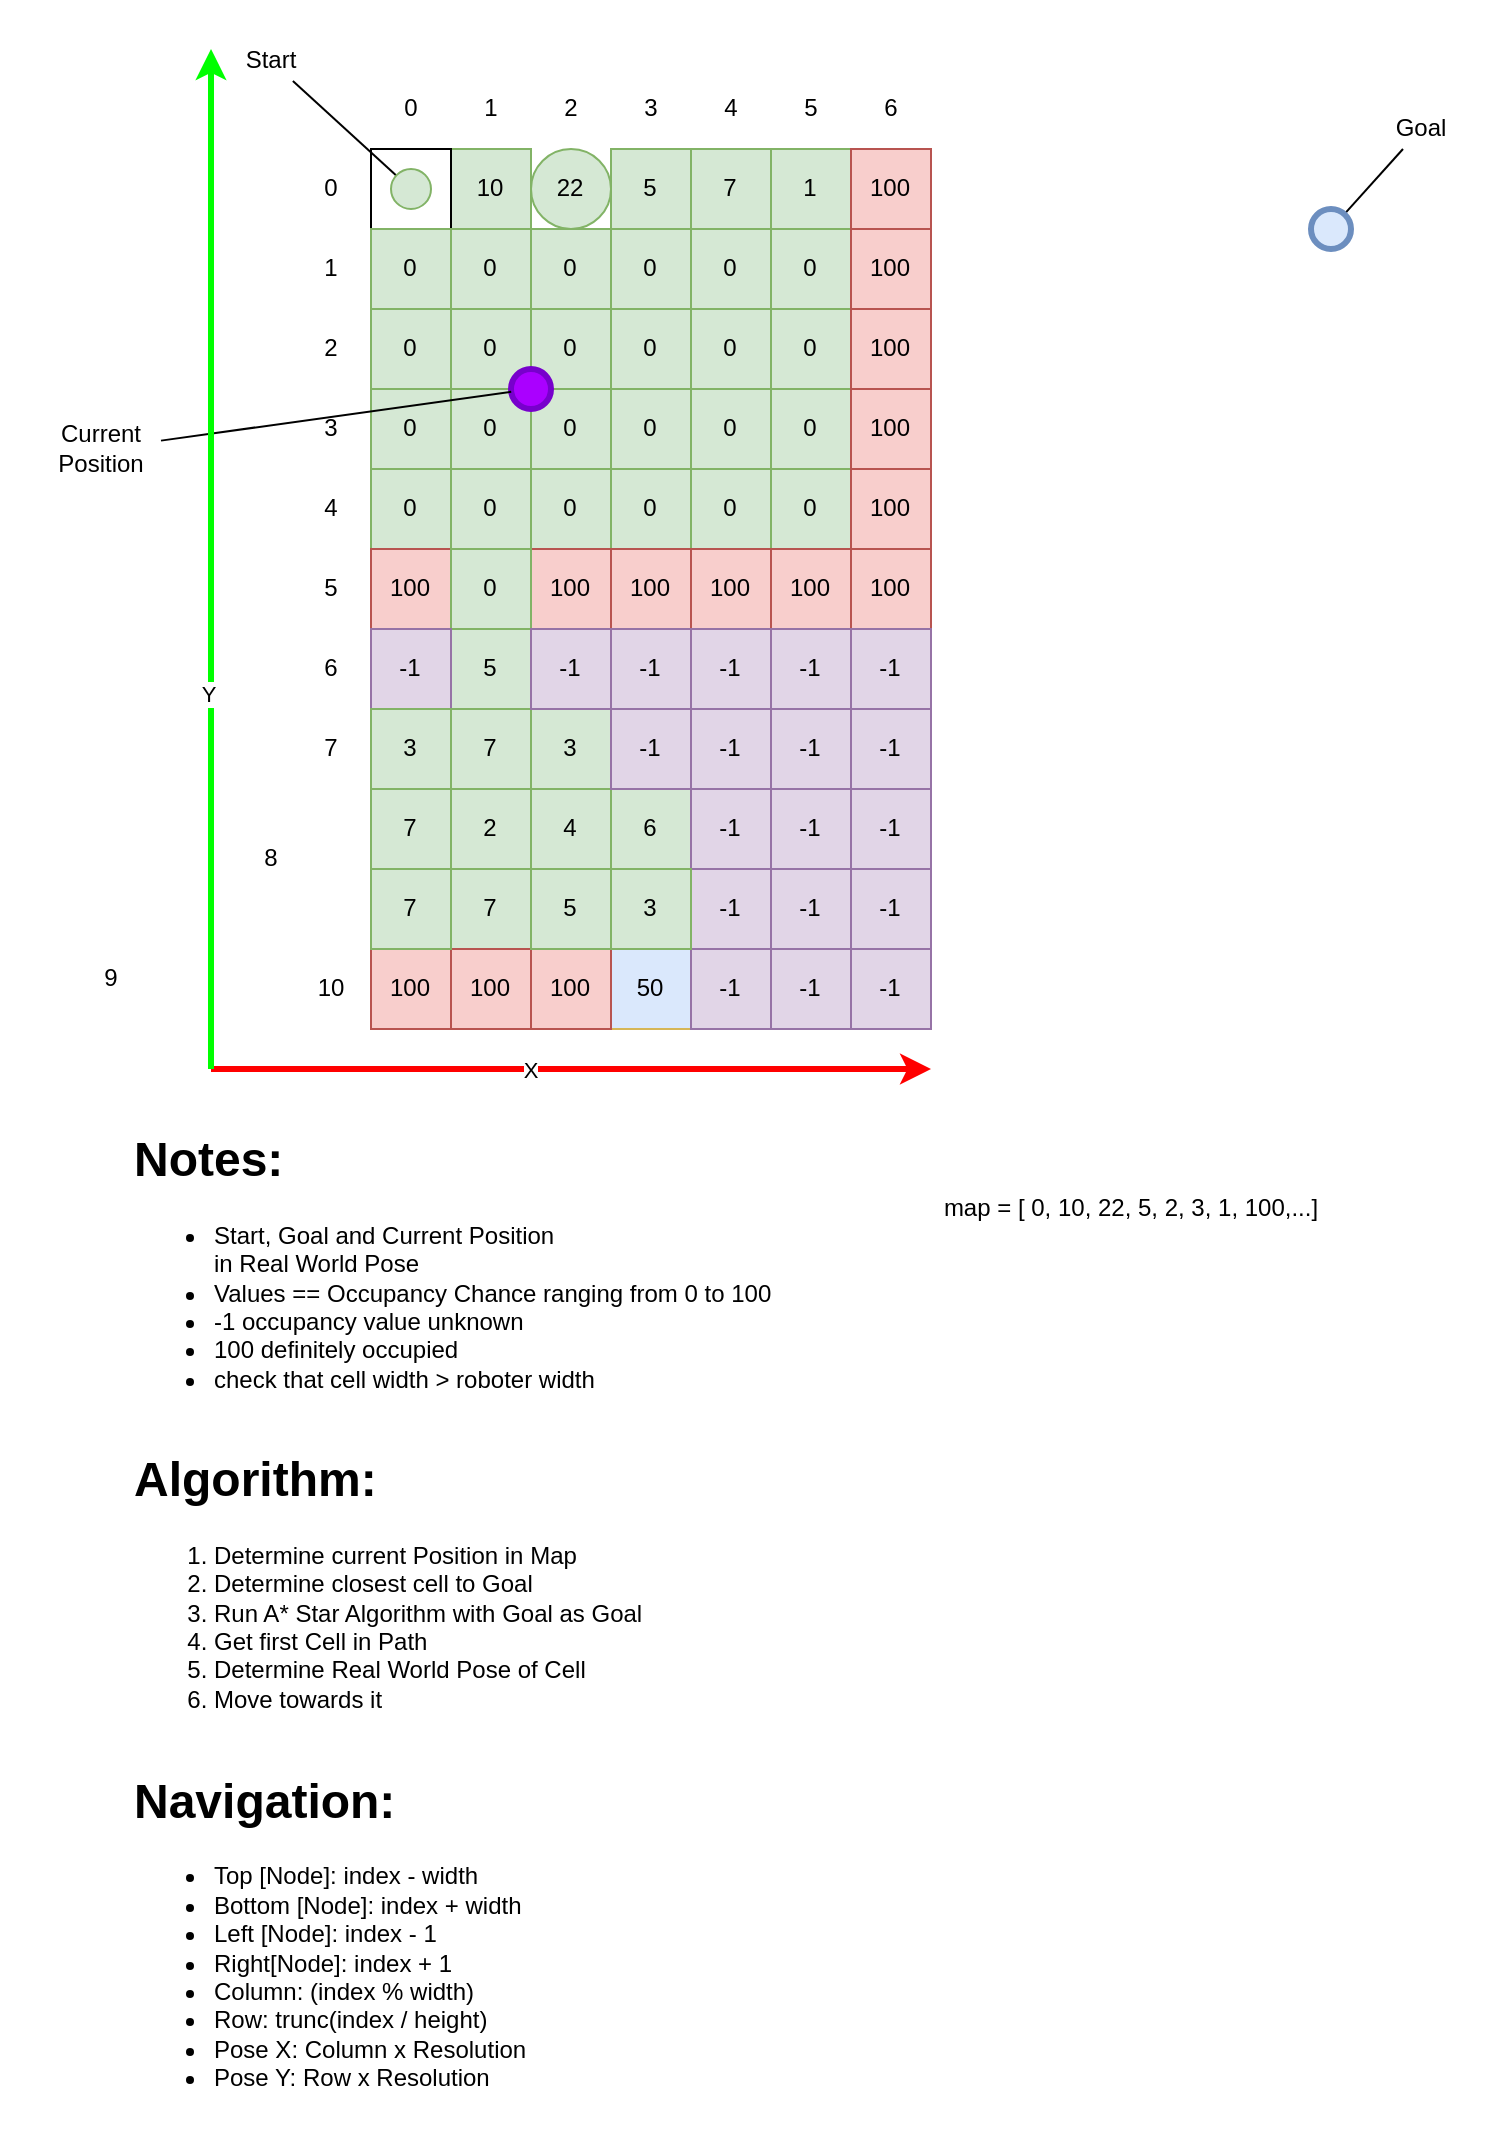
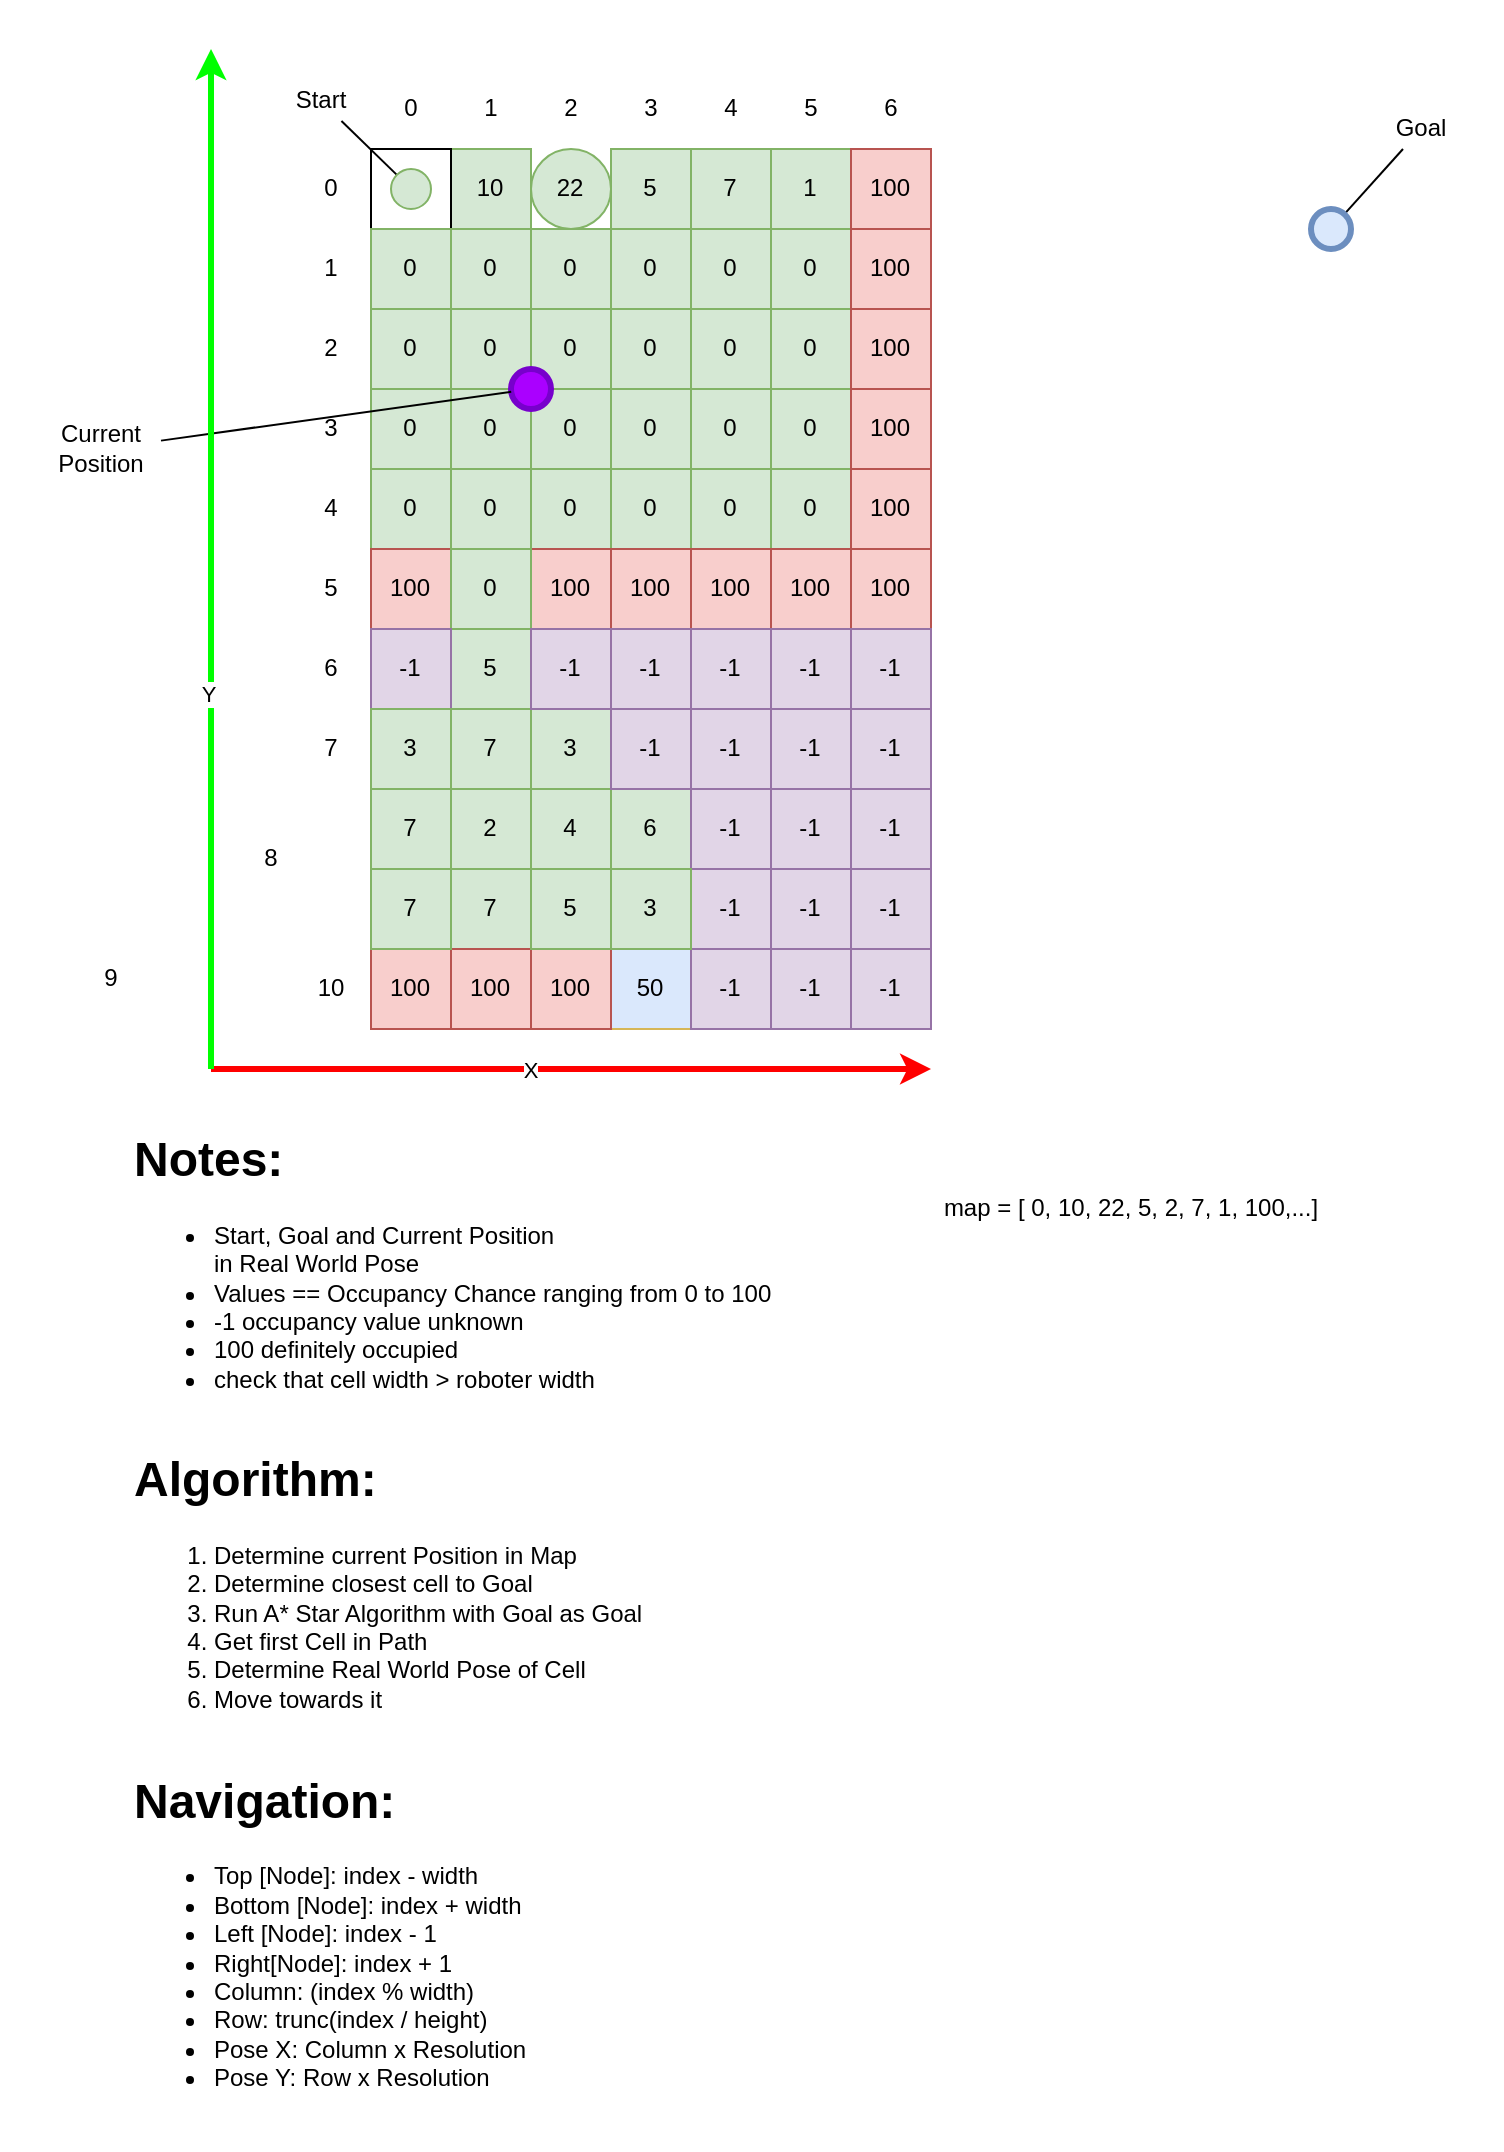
(271, 61) -> (321, 101)
(1132, 1209) -> (1132, 1209)
